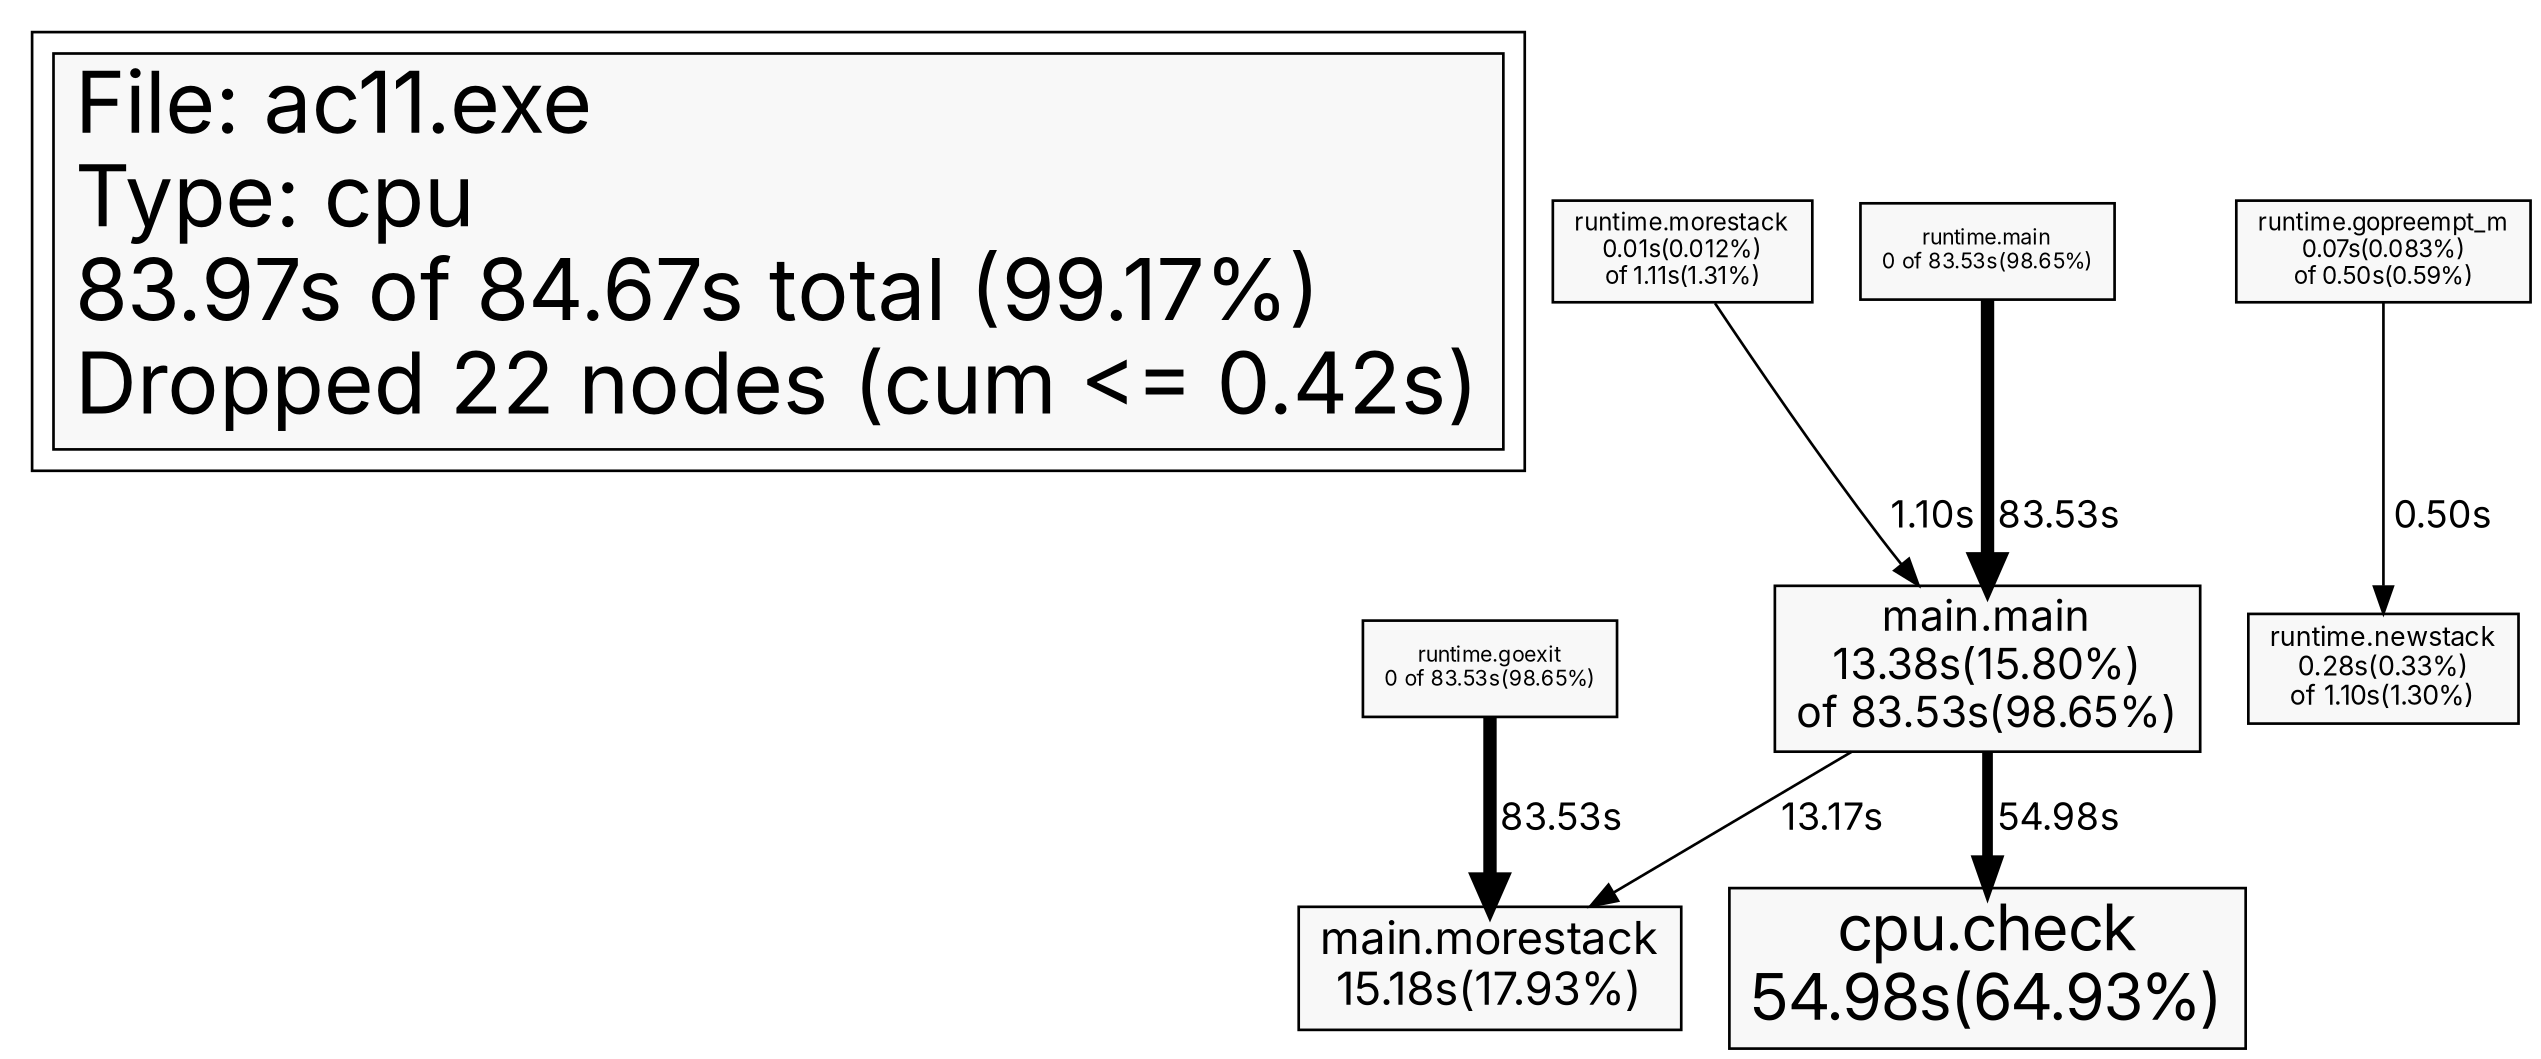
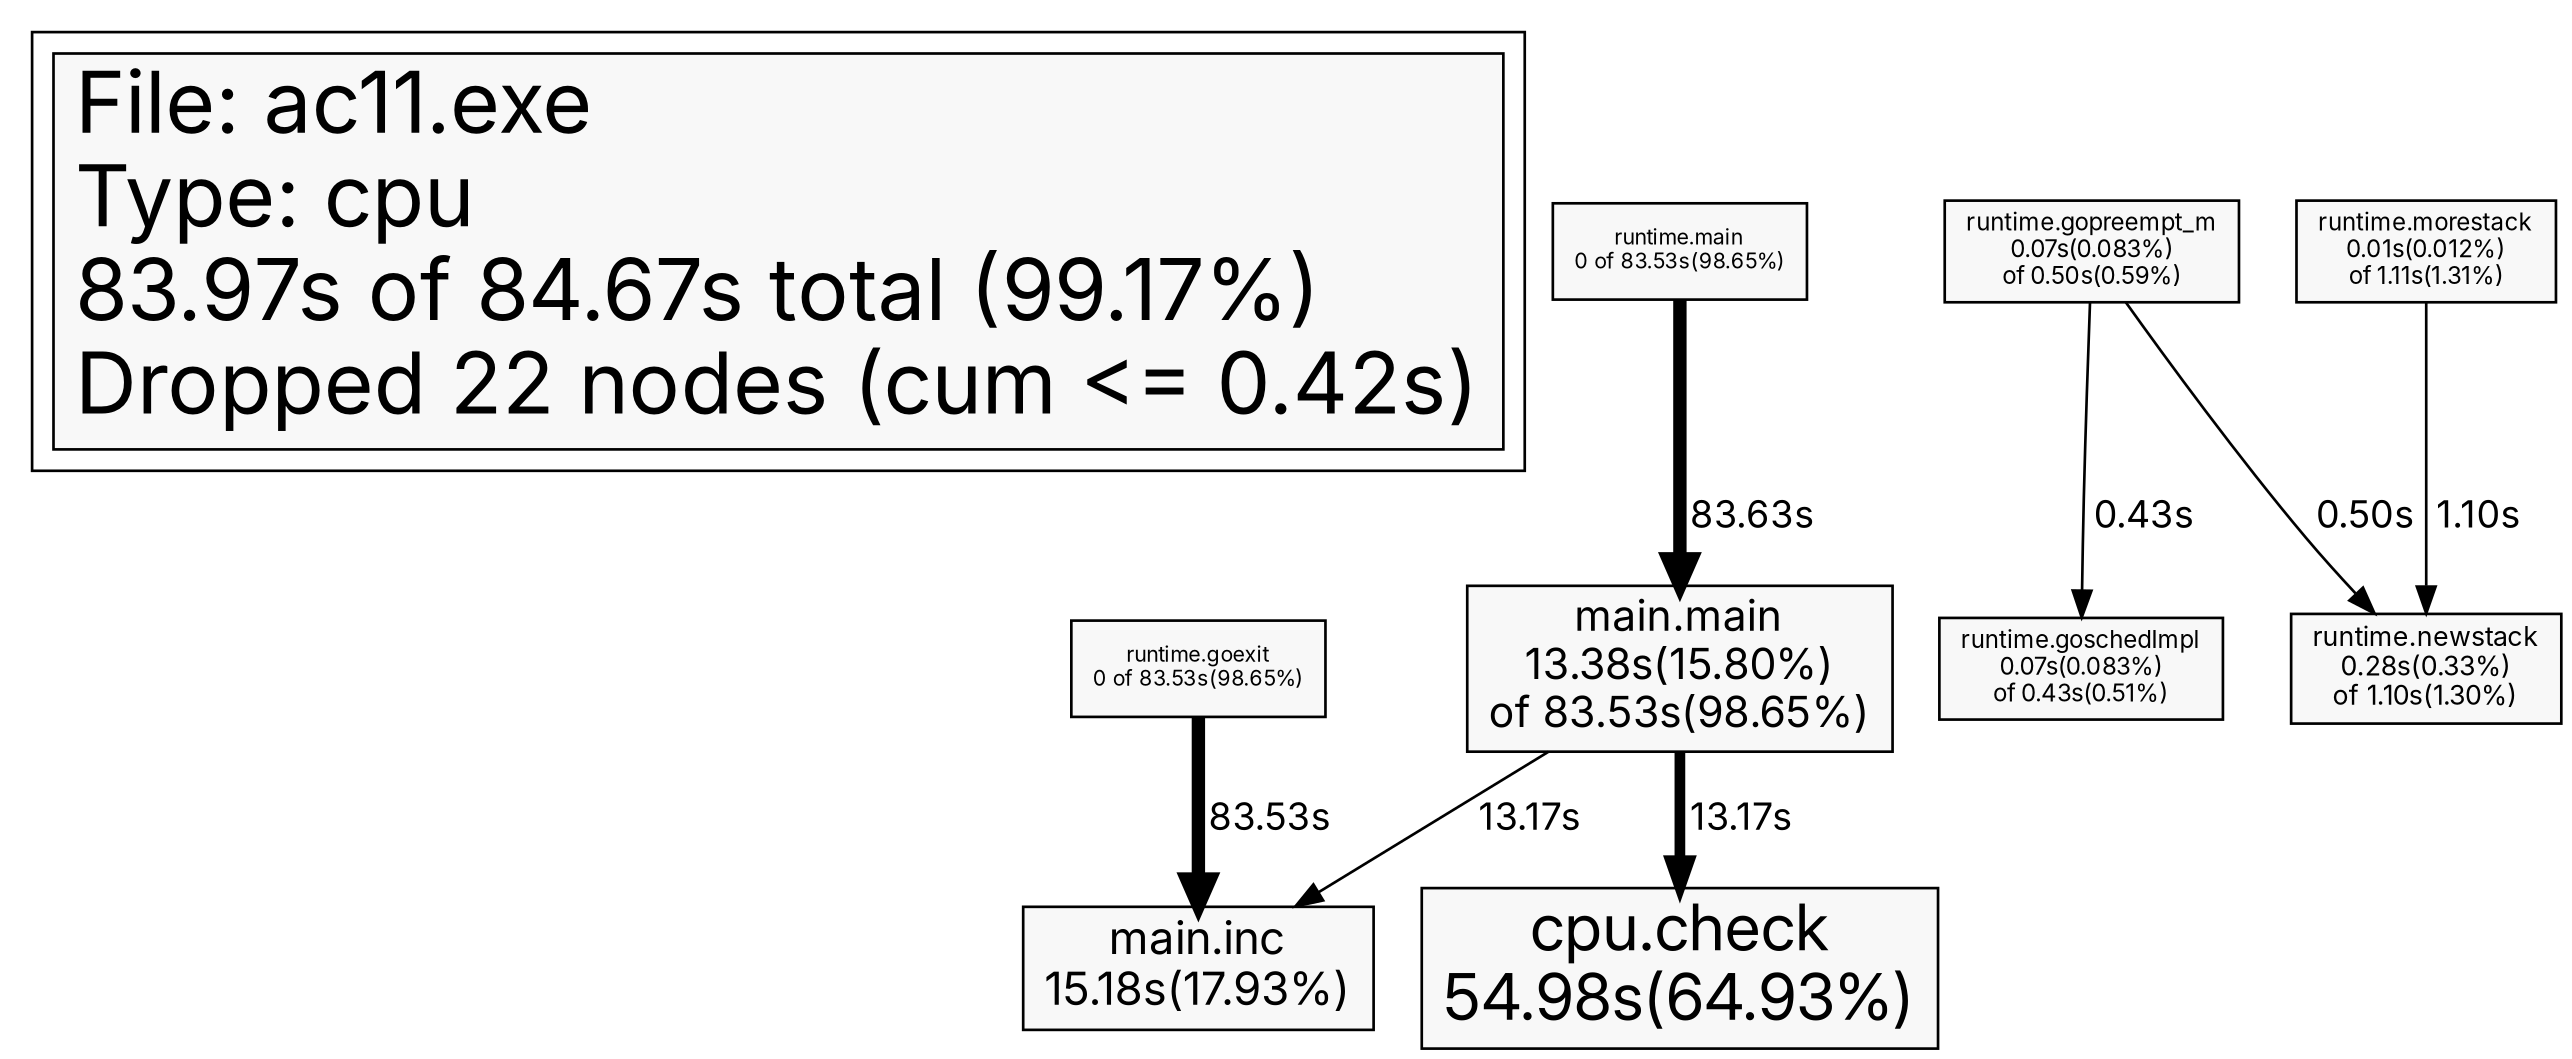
(1806, 436) -> (2426, 444)
(2054, 518) -> (1748, 518)
none -> (2081, 669)
(2054, 820) -> (1737, 820)
(1490, 968) -> (1198, 968)
